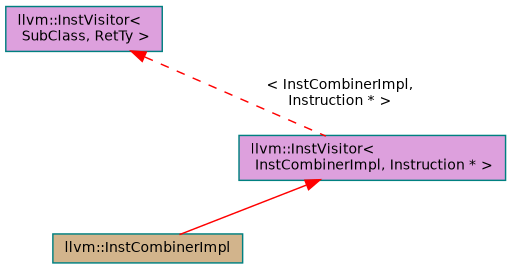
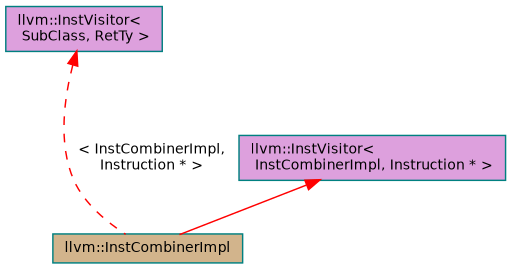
(235, 97) -> (68, 161)
